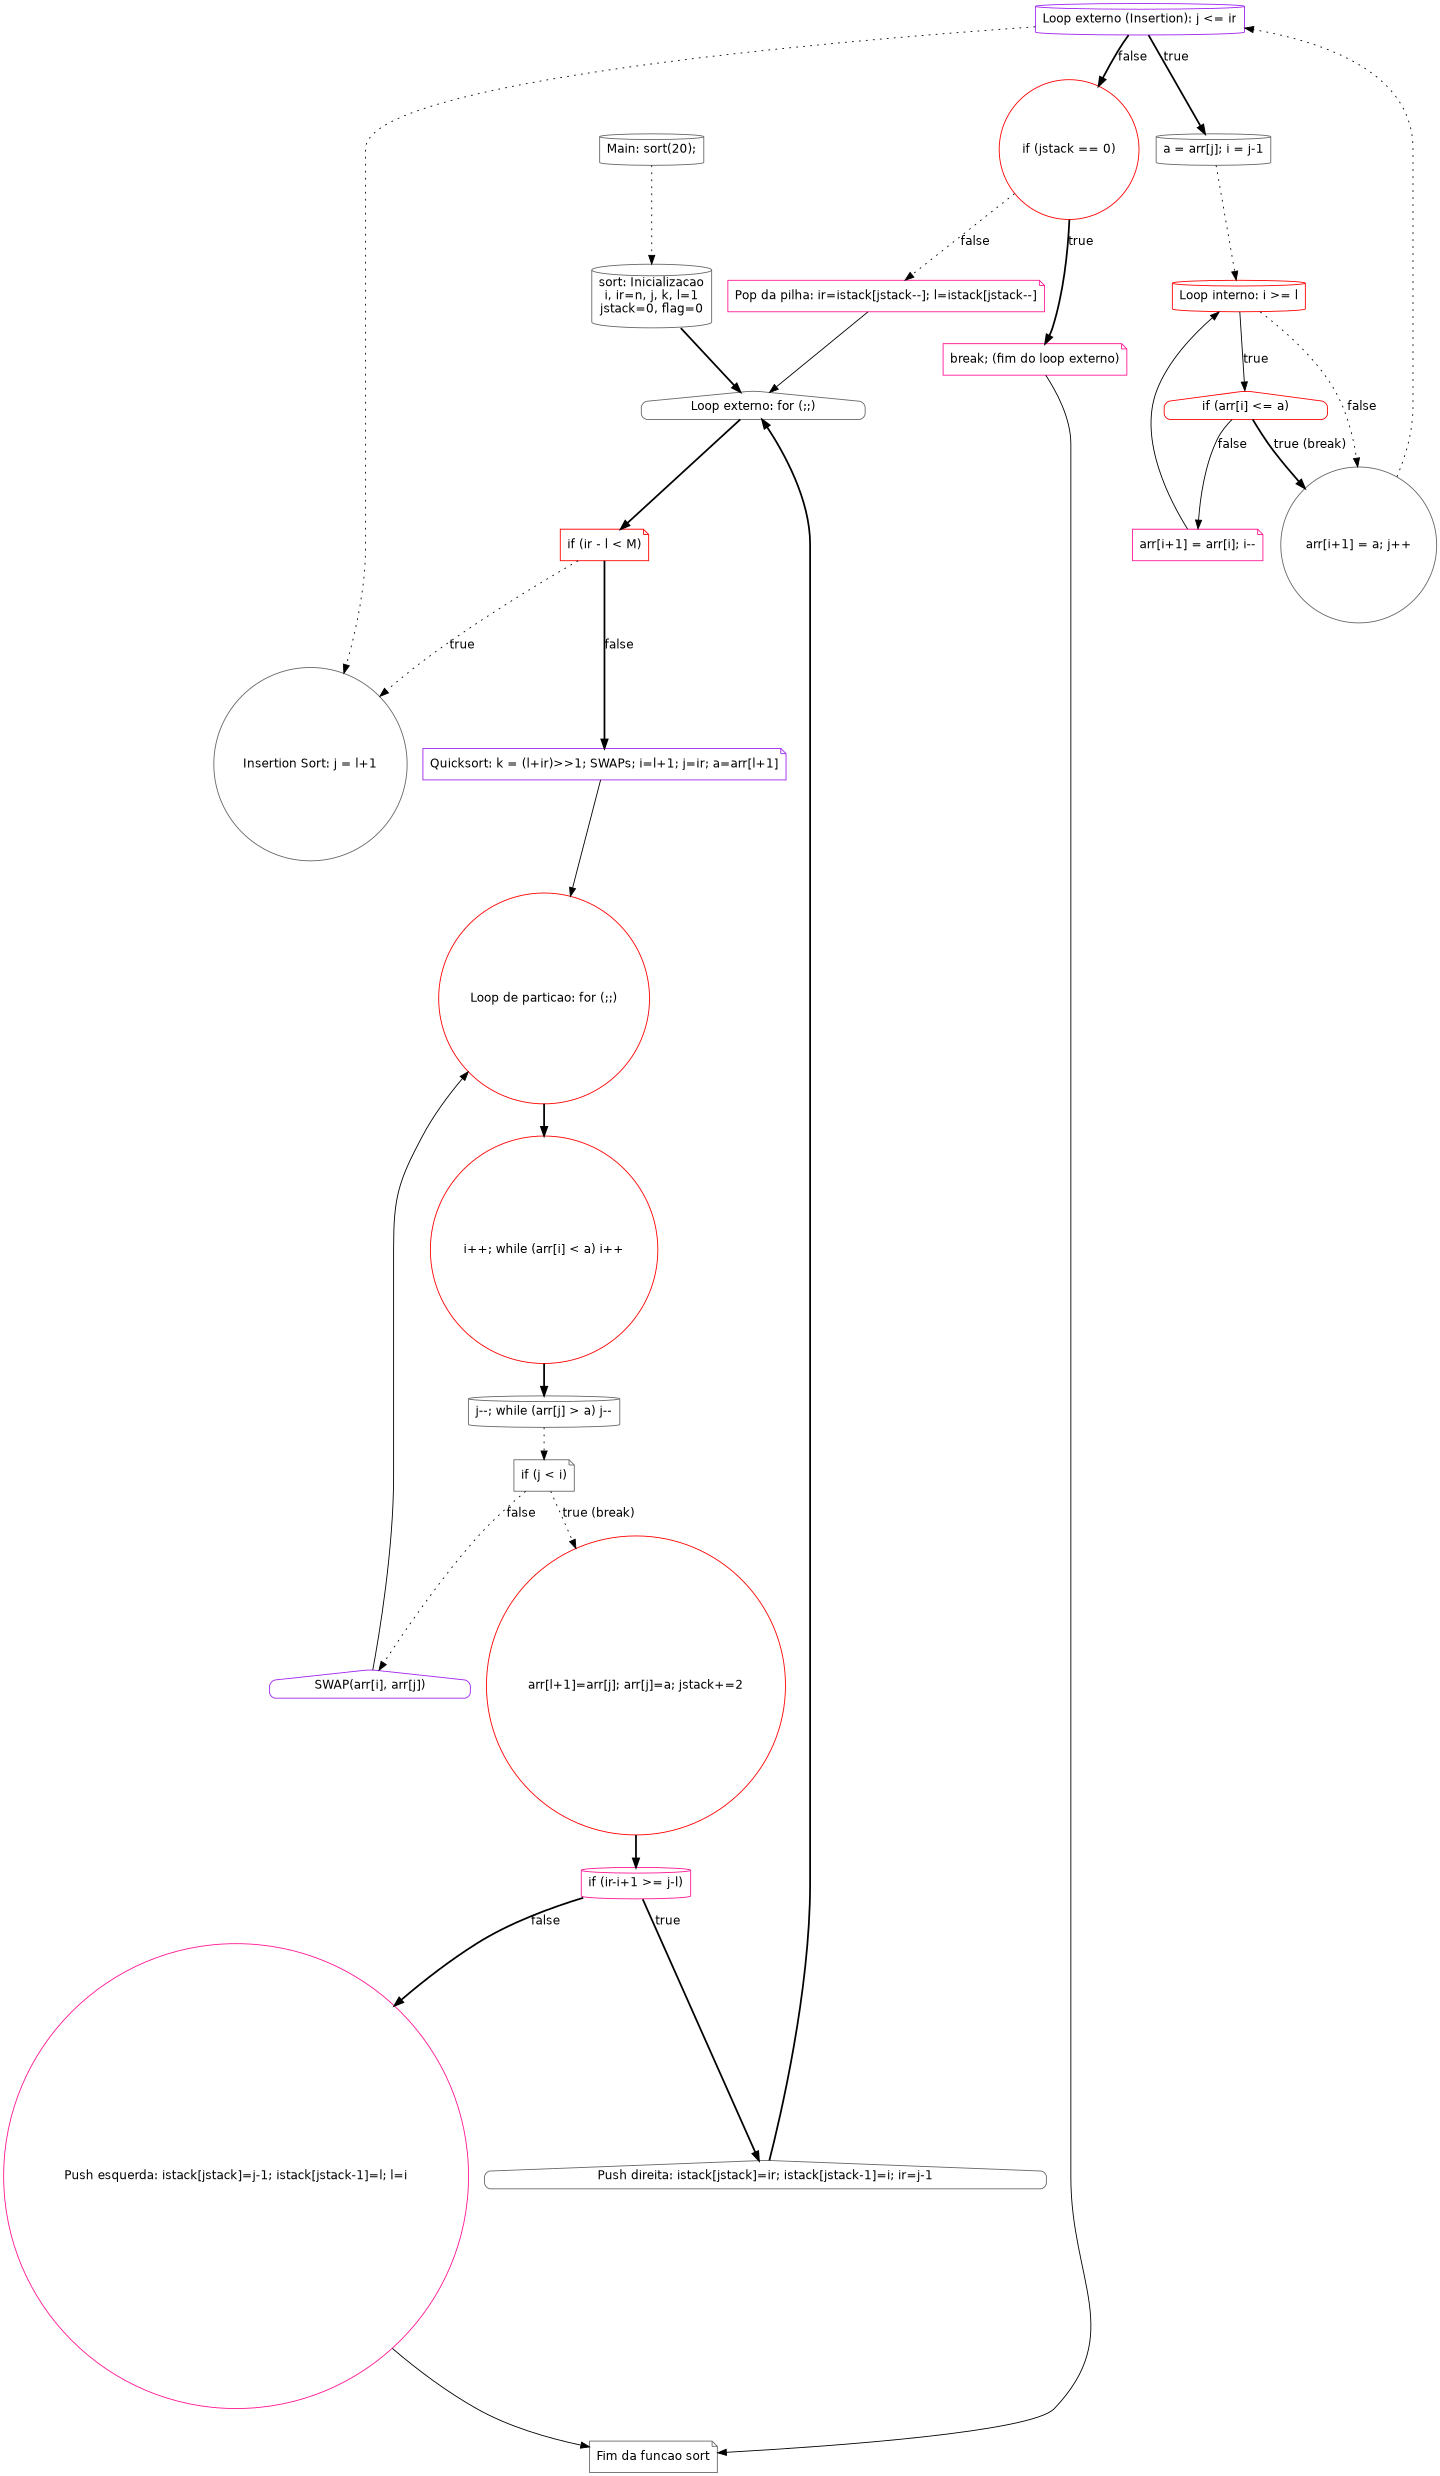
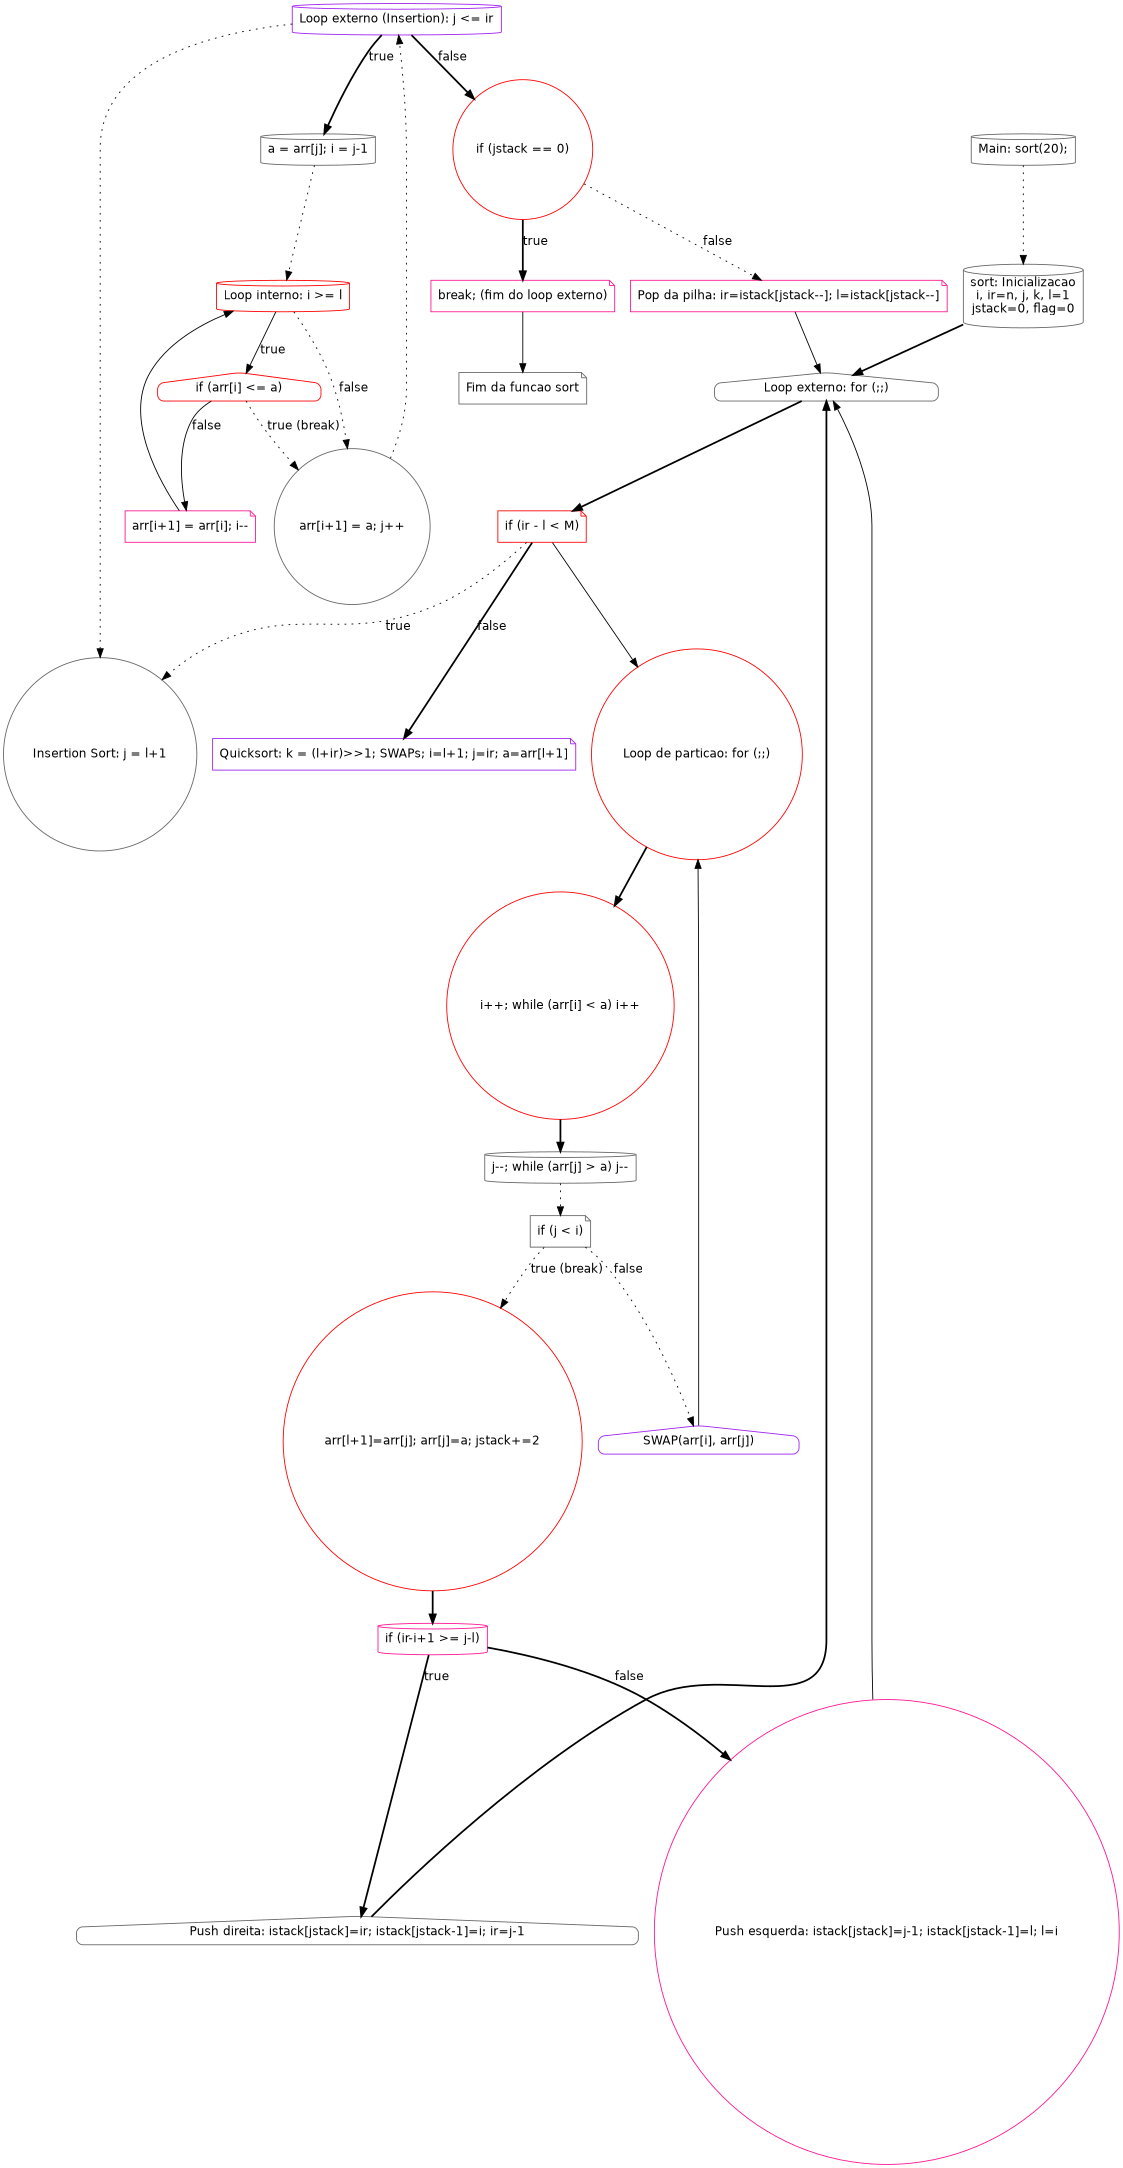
(1274, 452) -> (268, 433)
(587, 834) -> (593, 601)
(480, 2410) -> (872, 1051)
